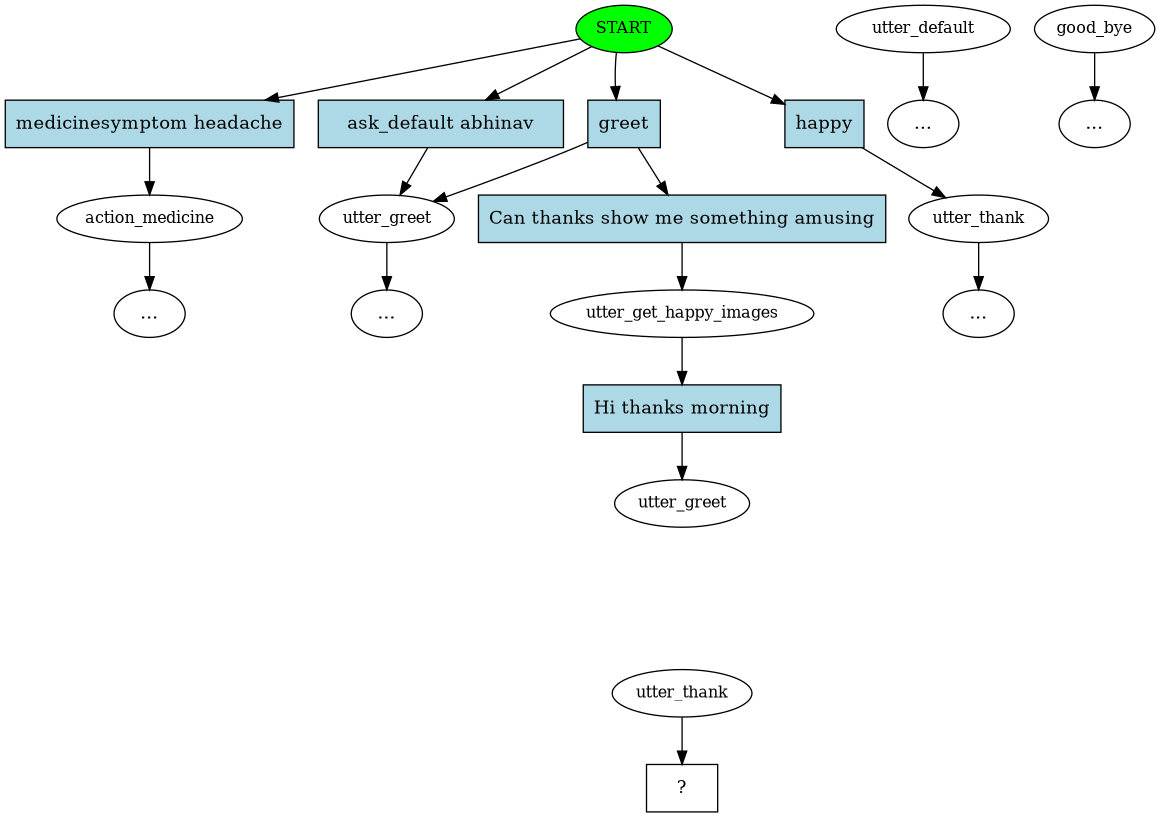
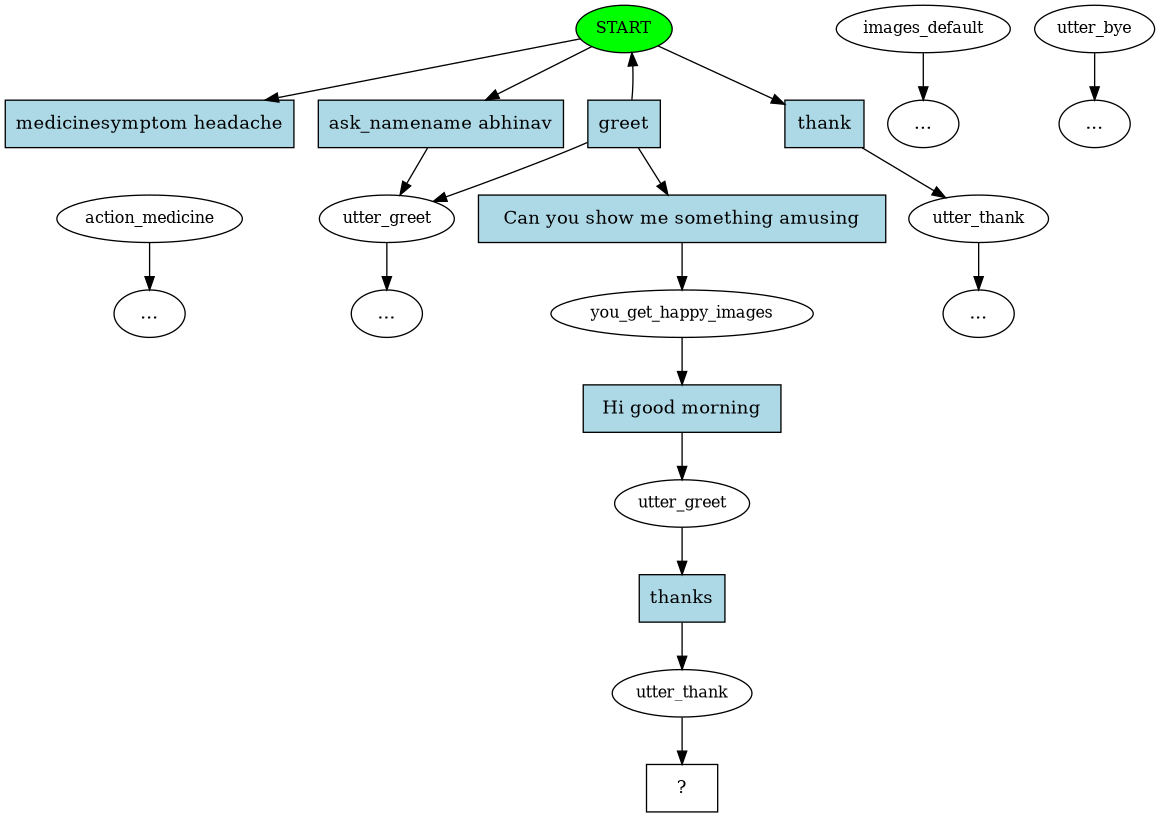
(923, 29) -> (923, 29)
(1095, 29) -> (1095, 29)
(615, 70) -> (633, 83)
(441, 124) -> (441, 124)
(824, 124) -> (824, 124)
(150, 165) -> none
(682, 219) -> (682, 219)
(682, 314) -> (682, 314)
(682, 409) -> (682, 409)
none -> (682, 598)
